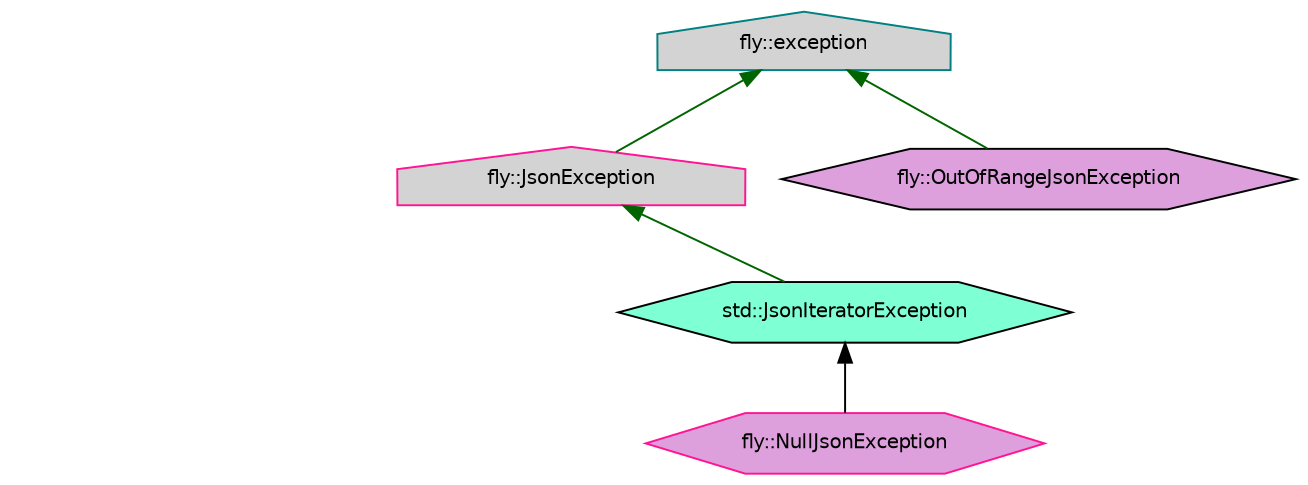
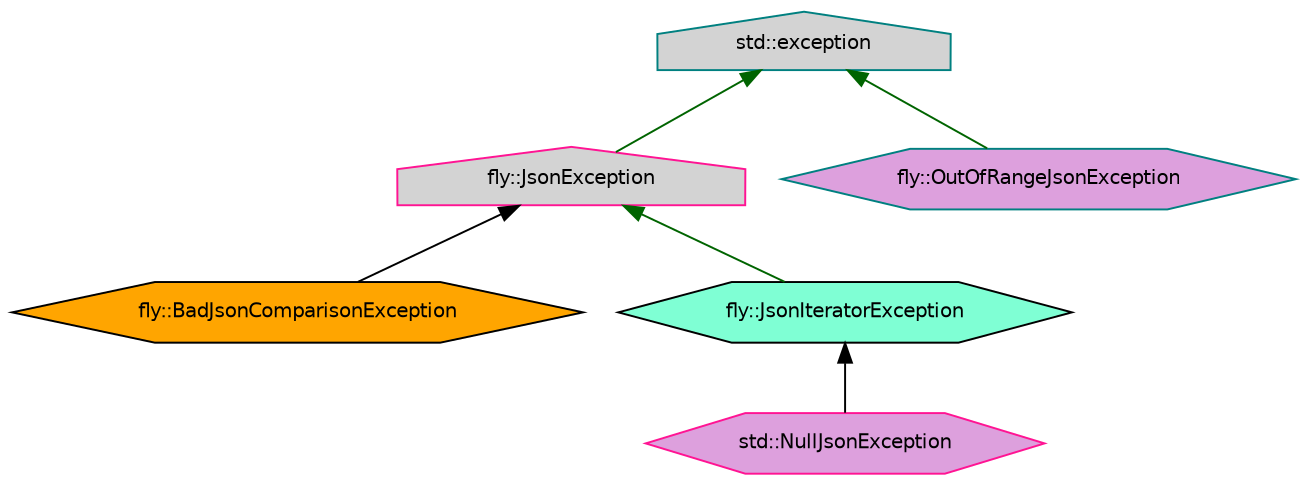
(804, 44) -> (804, 44)
(1039, 179) -> (1039, 179)
none -> (298, 312)
(845, 312) -> (845, 312)
(845, 443) -> (845, 443)
